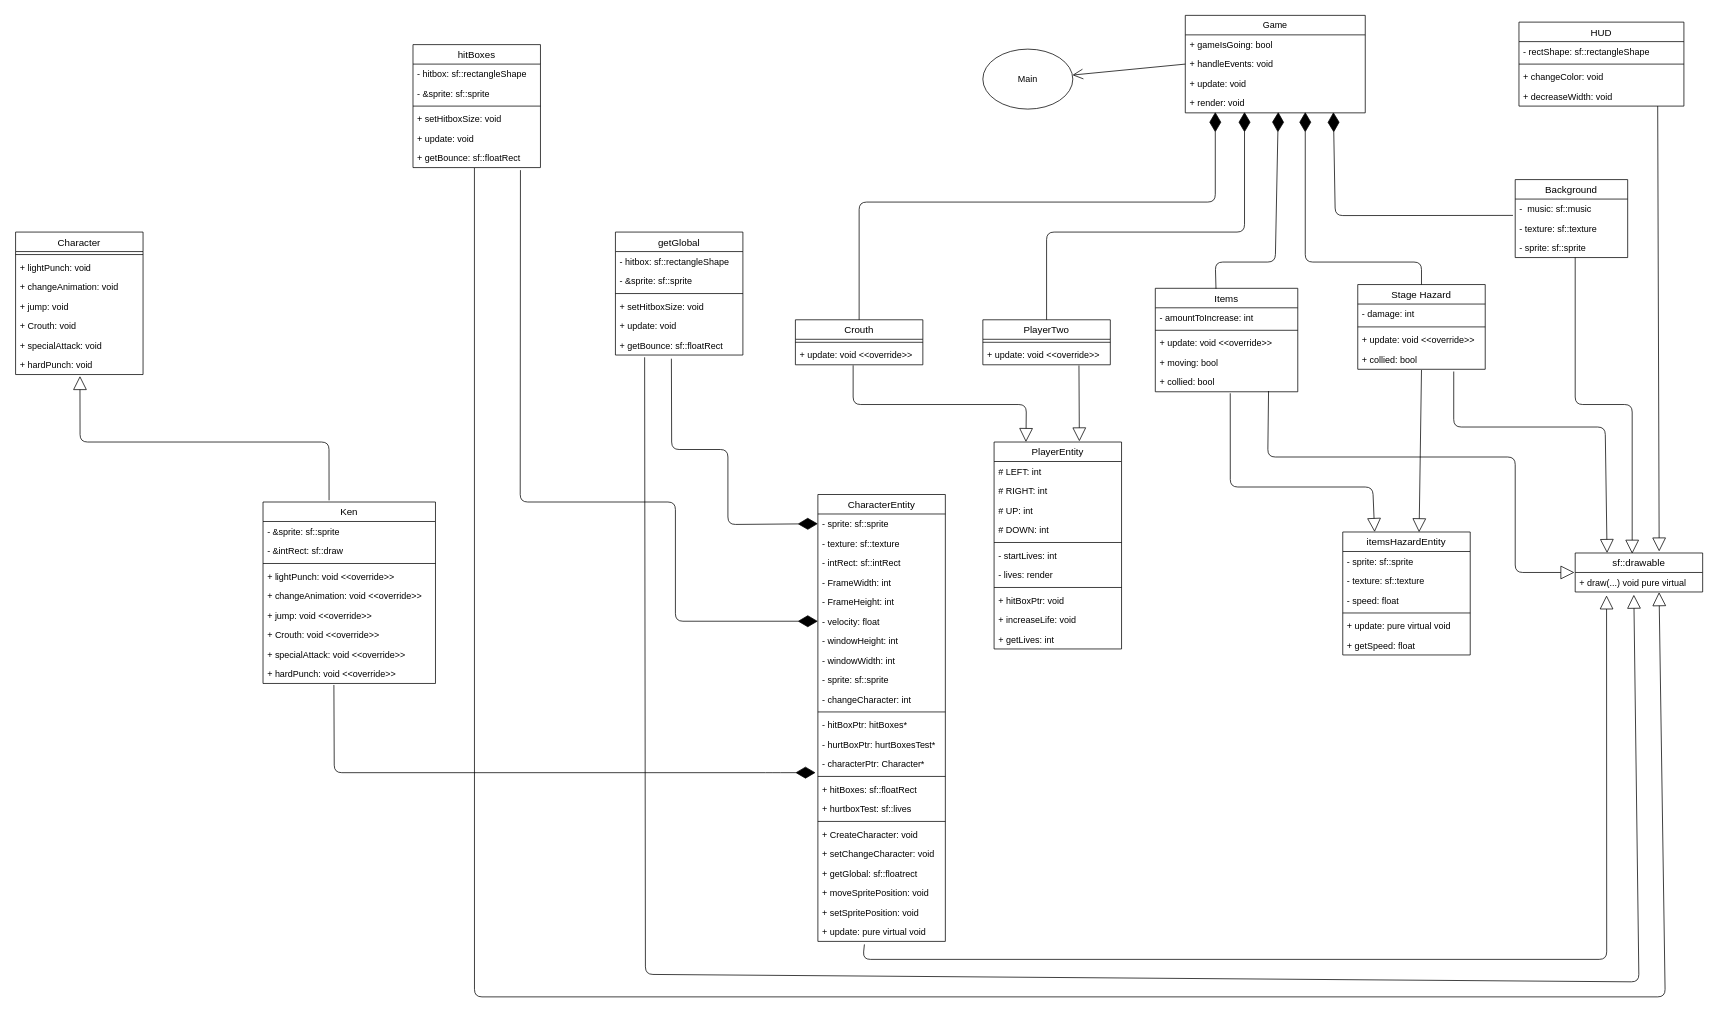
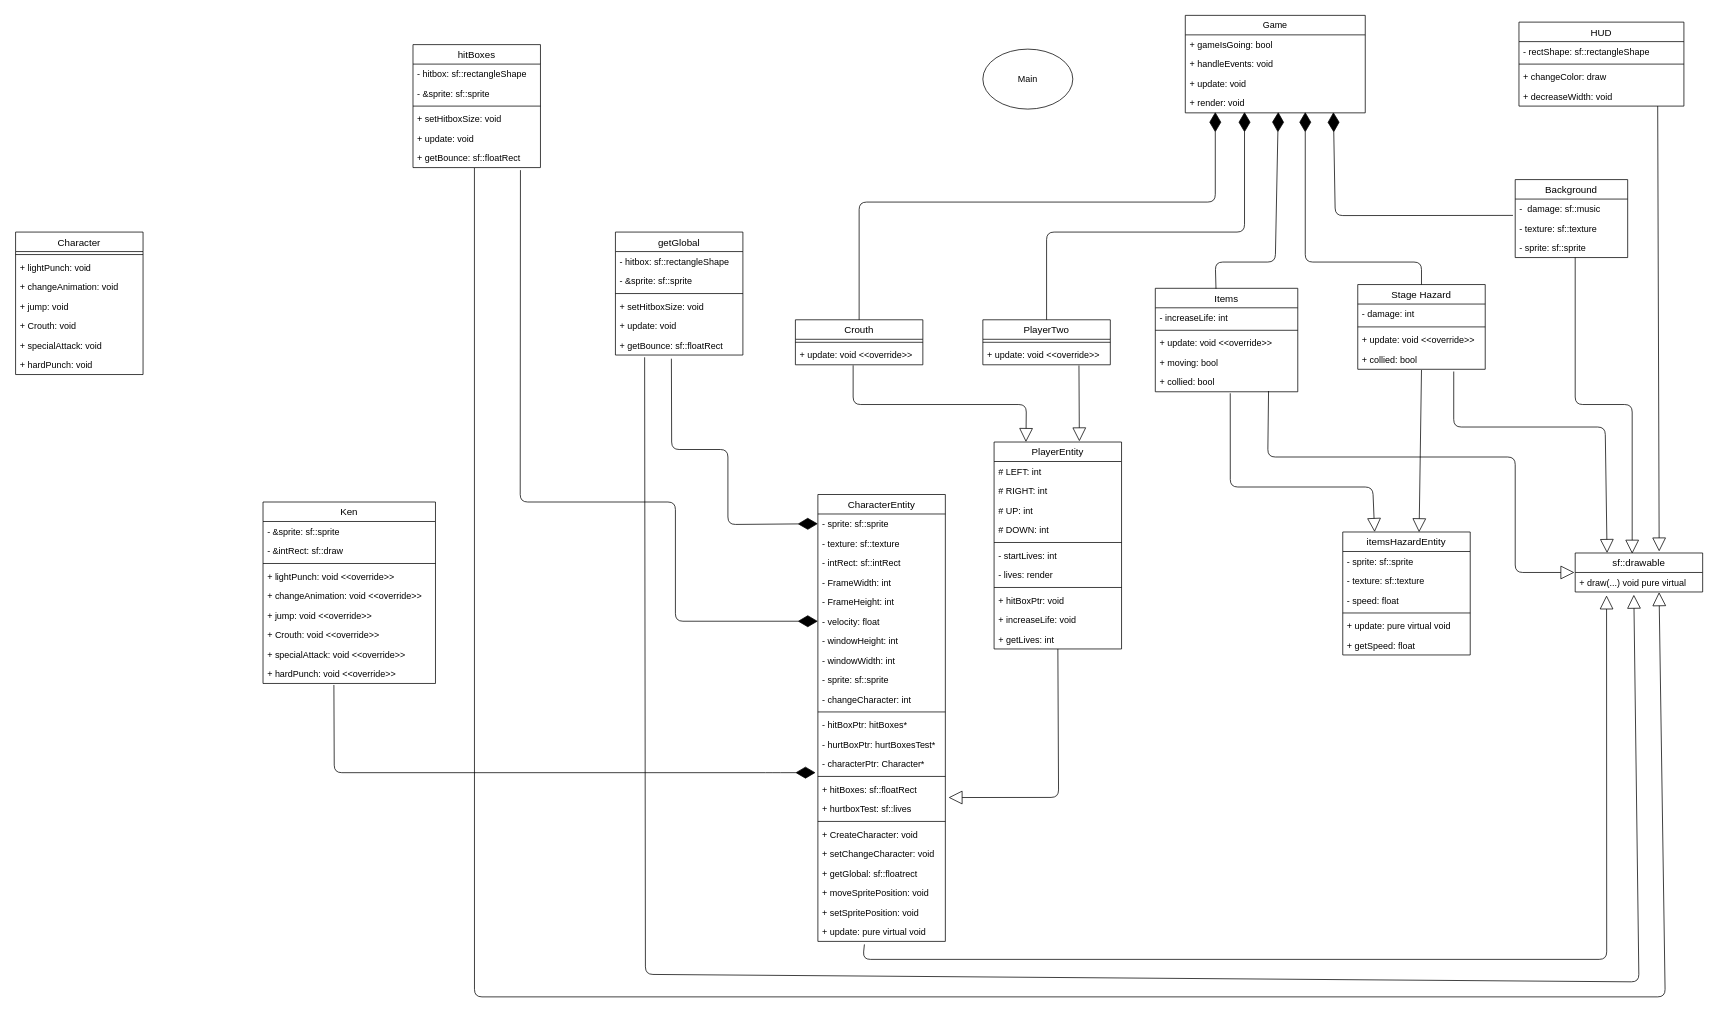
(1130, 69) -> none
(1565, 77) -> (1566, 77)
(1559, 209) -> (1563, 209)
(1213, 318) -> (1200, 318)
(218, 442) -> none
none -> (1059, 787)
